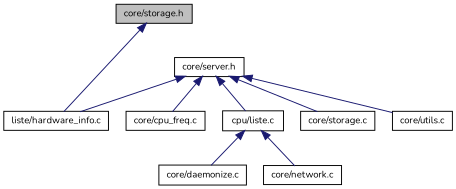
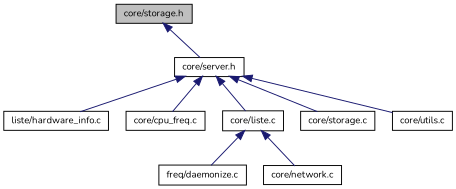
(102, 71) -> (185, 44)
(253, 121) -> (253, 121)
(203, 175) -> (203, 175)
